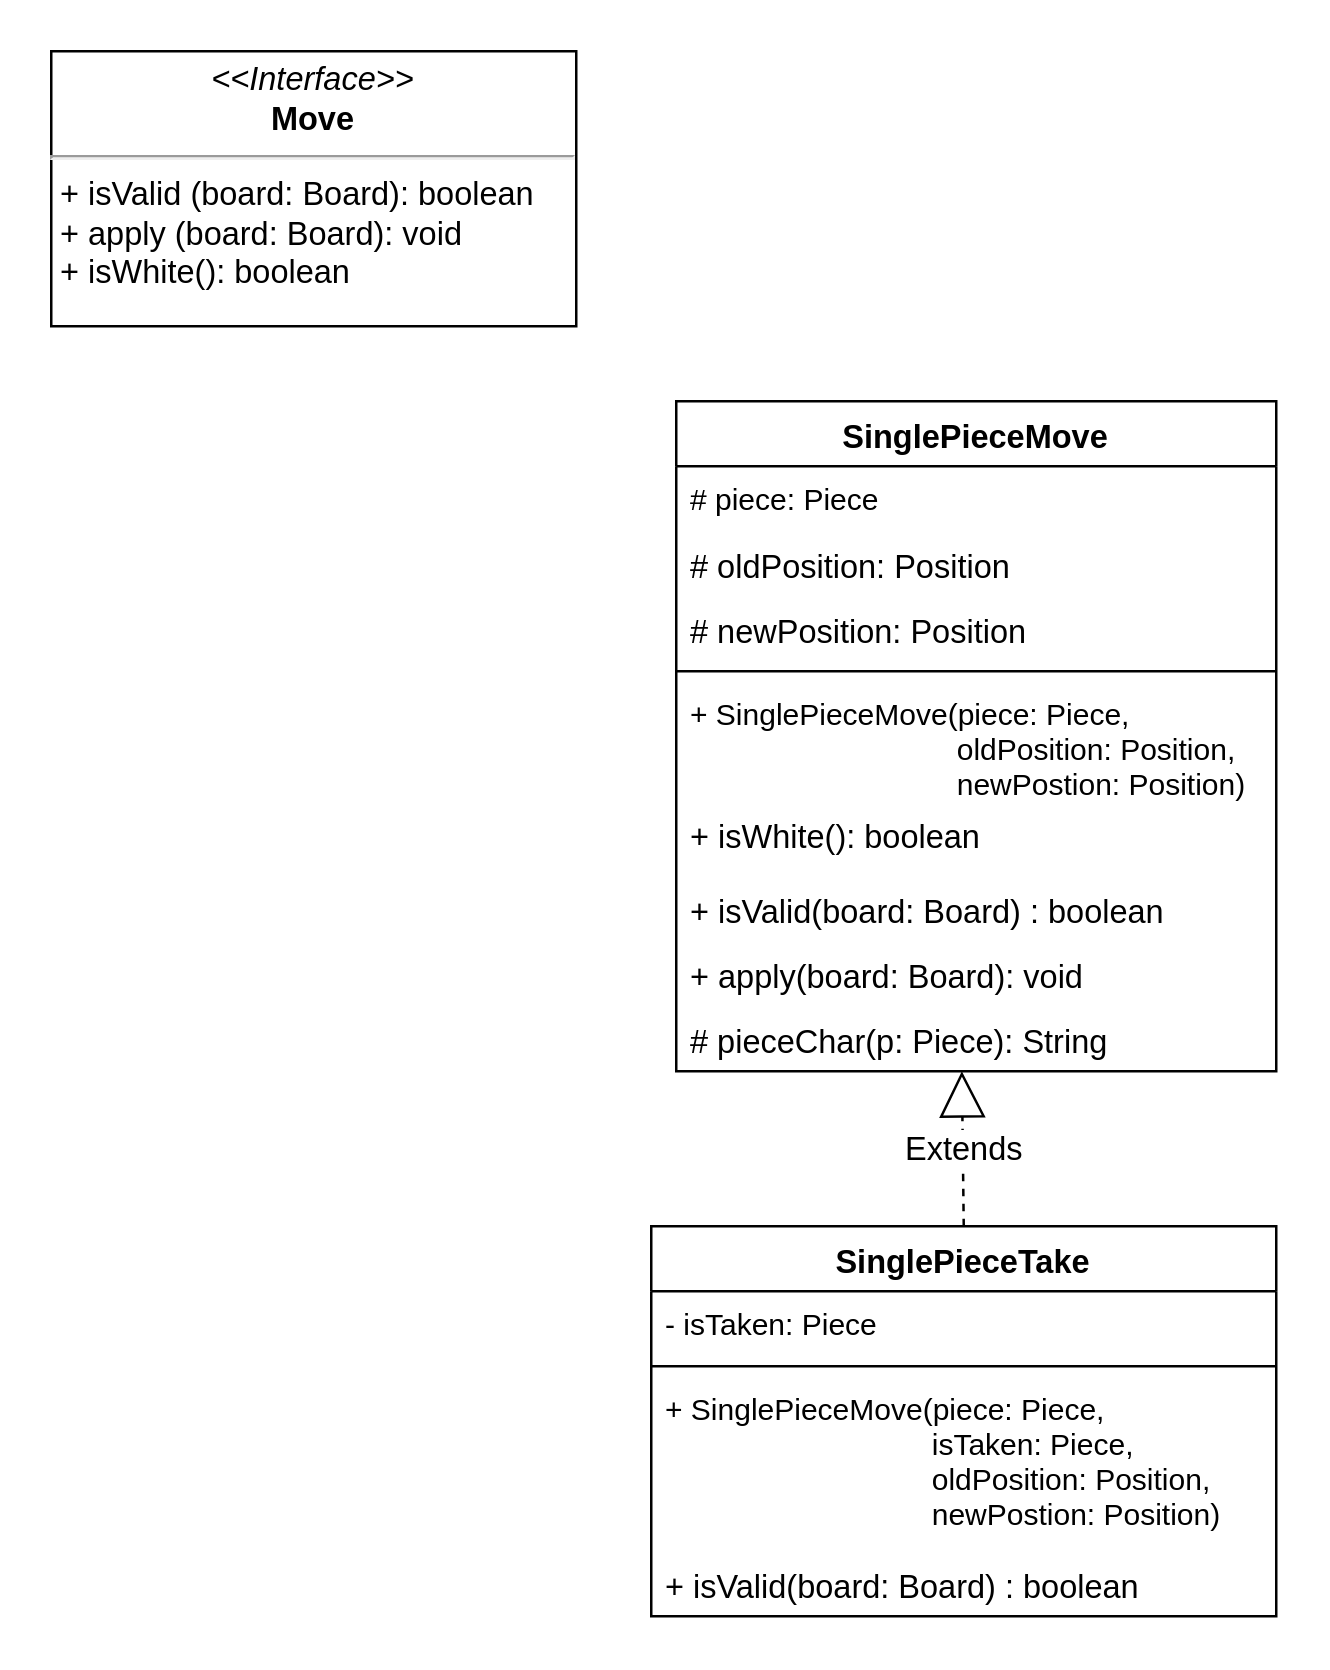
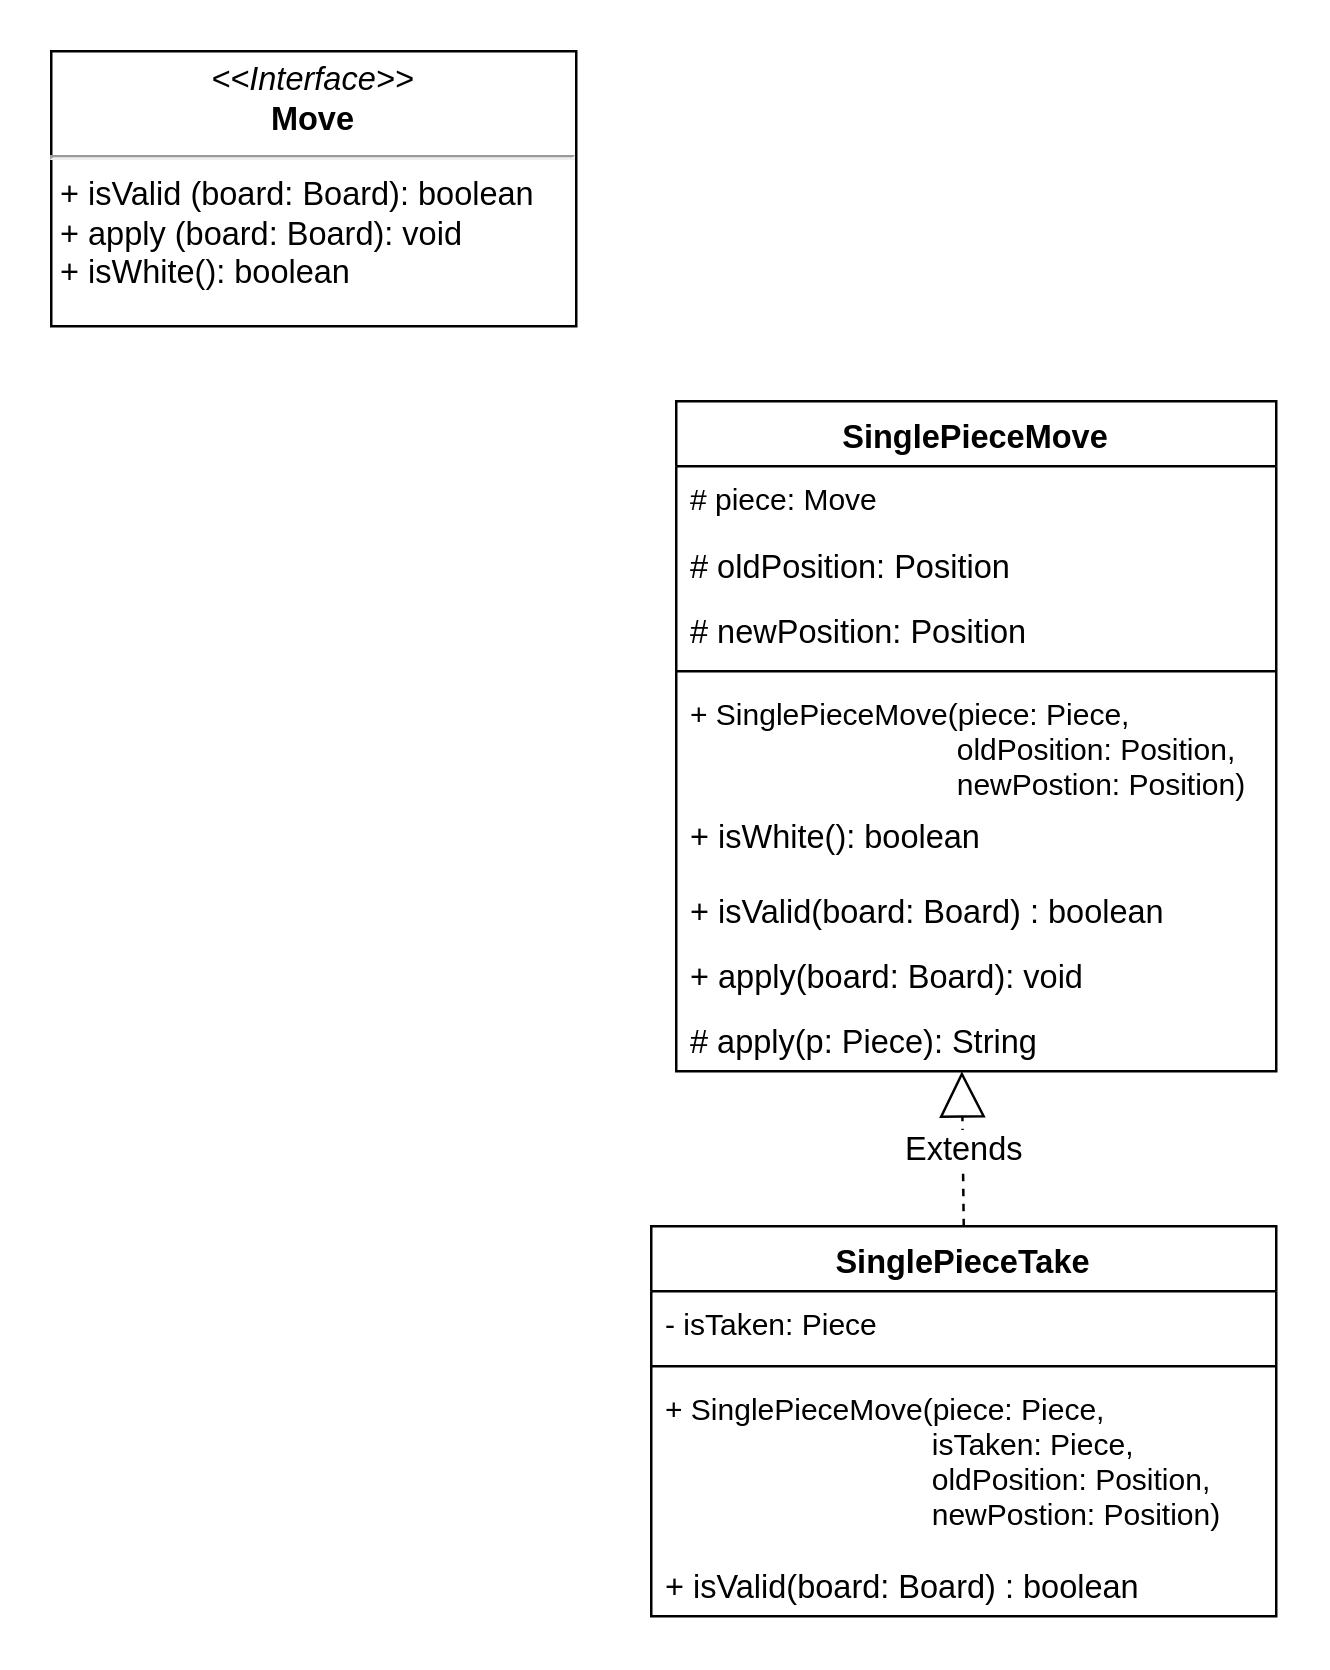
(788, 500) -> (784, 500)
(920, 1042) -> (884, 1042)
